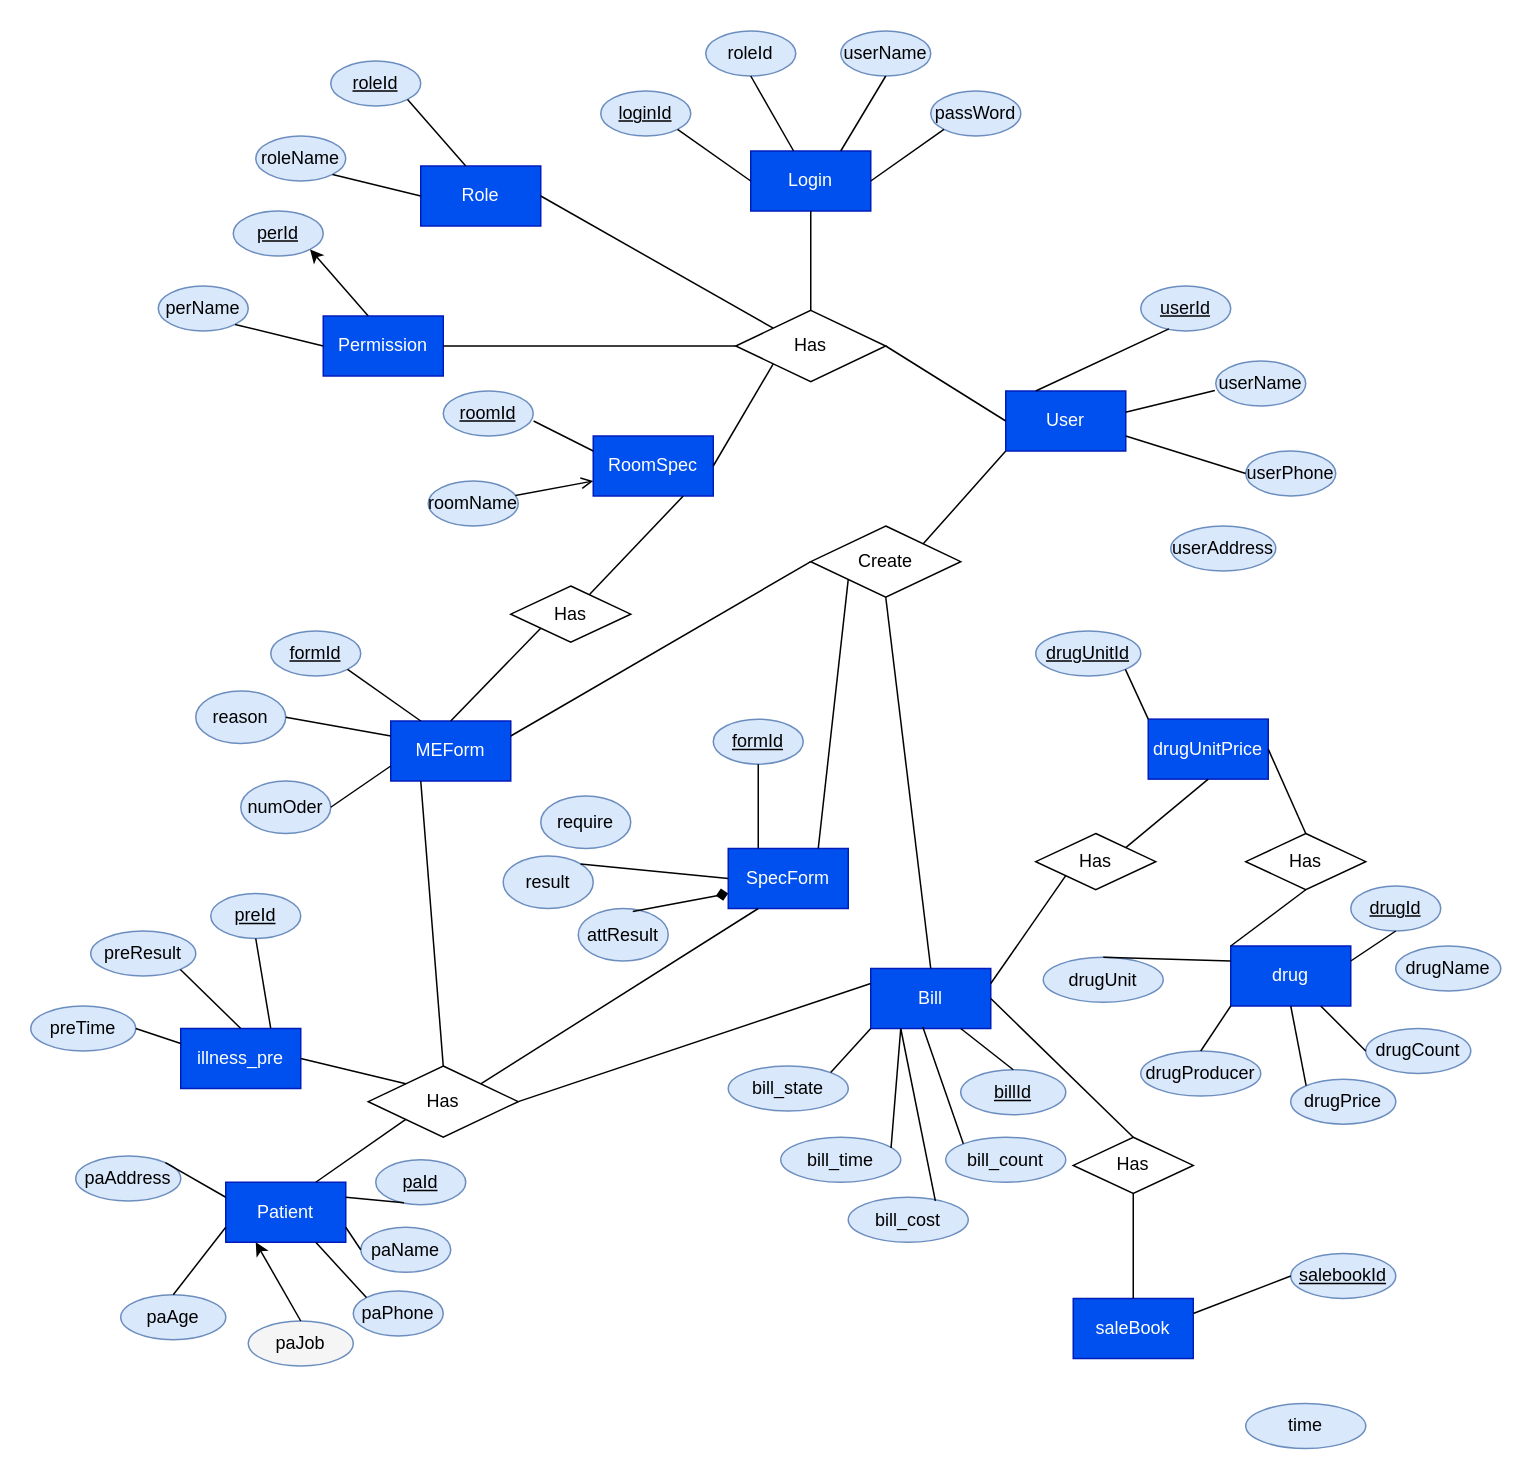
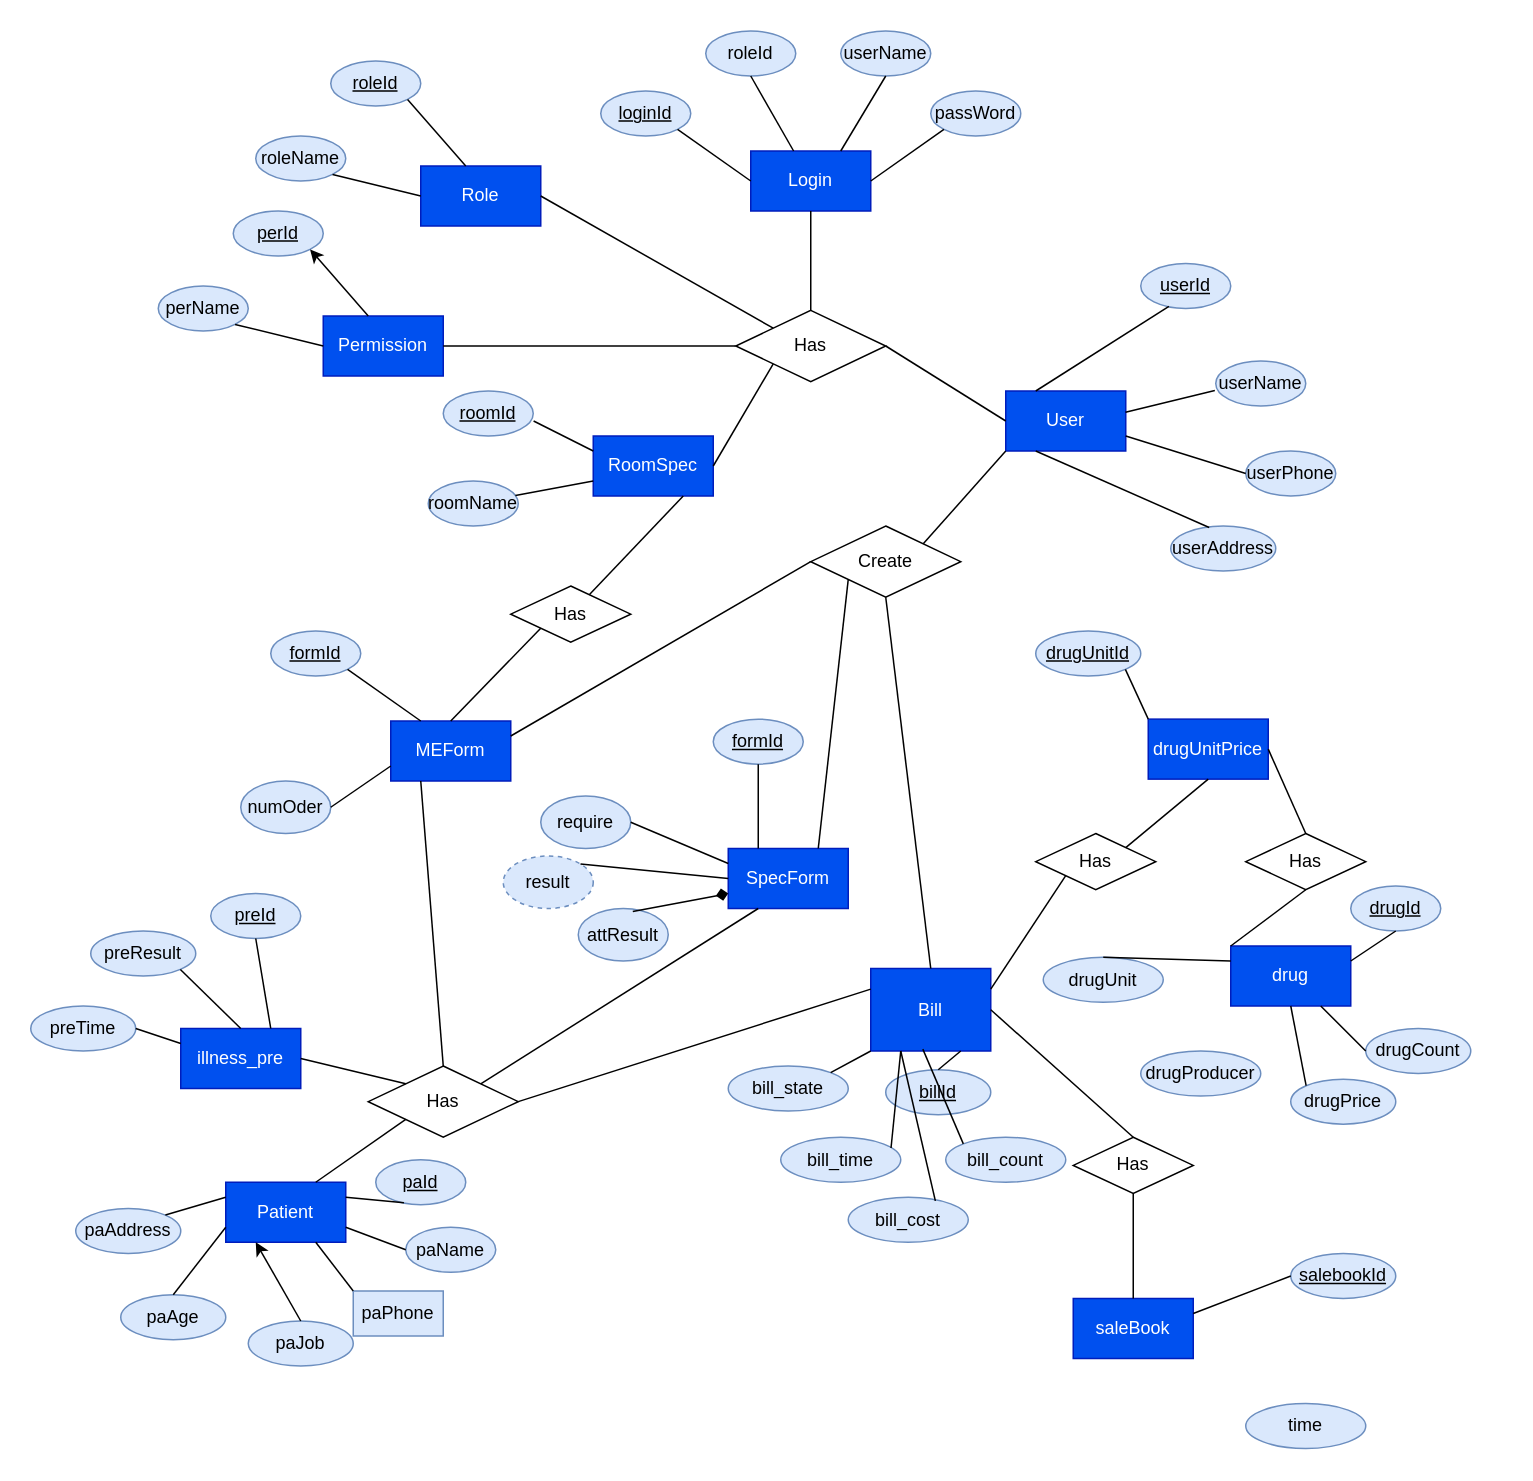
(1186, 308) -> (1186, 286)
(586, 482) -> (587, 482)
none -> (1123, 489)
(241, 717) -> none
(338, 726) -> none
none -> (679, 842)
(548, 882) -> (548, 882)
(1448, 968) -> none
(931, 998) -> (931, 1010)
(1216, 1028) -> none
(1013, 1092) -> (938, 1092)
(128, 1178) -> (128, 1231)
(406, 1250) -> (451, 1250)
(398, 1313) -> (398, 1313)
(301, 1343) -> (301, 1343)
